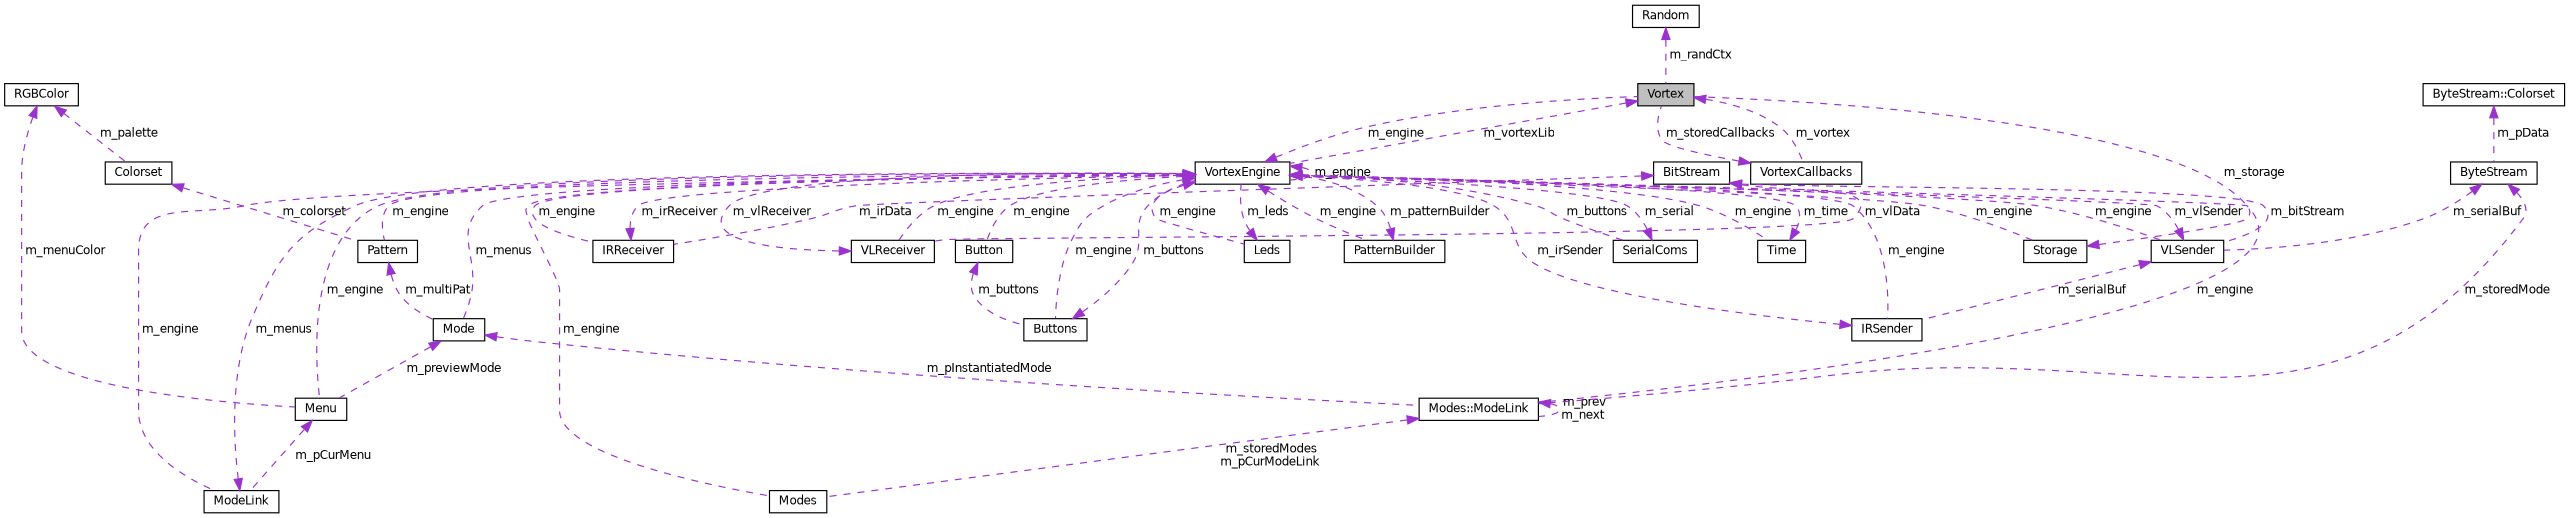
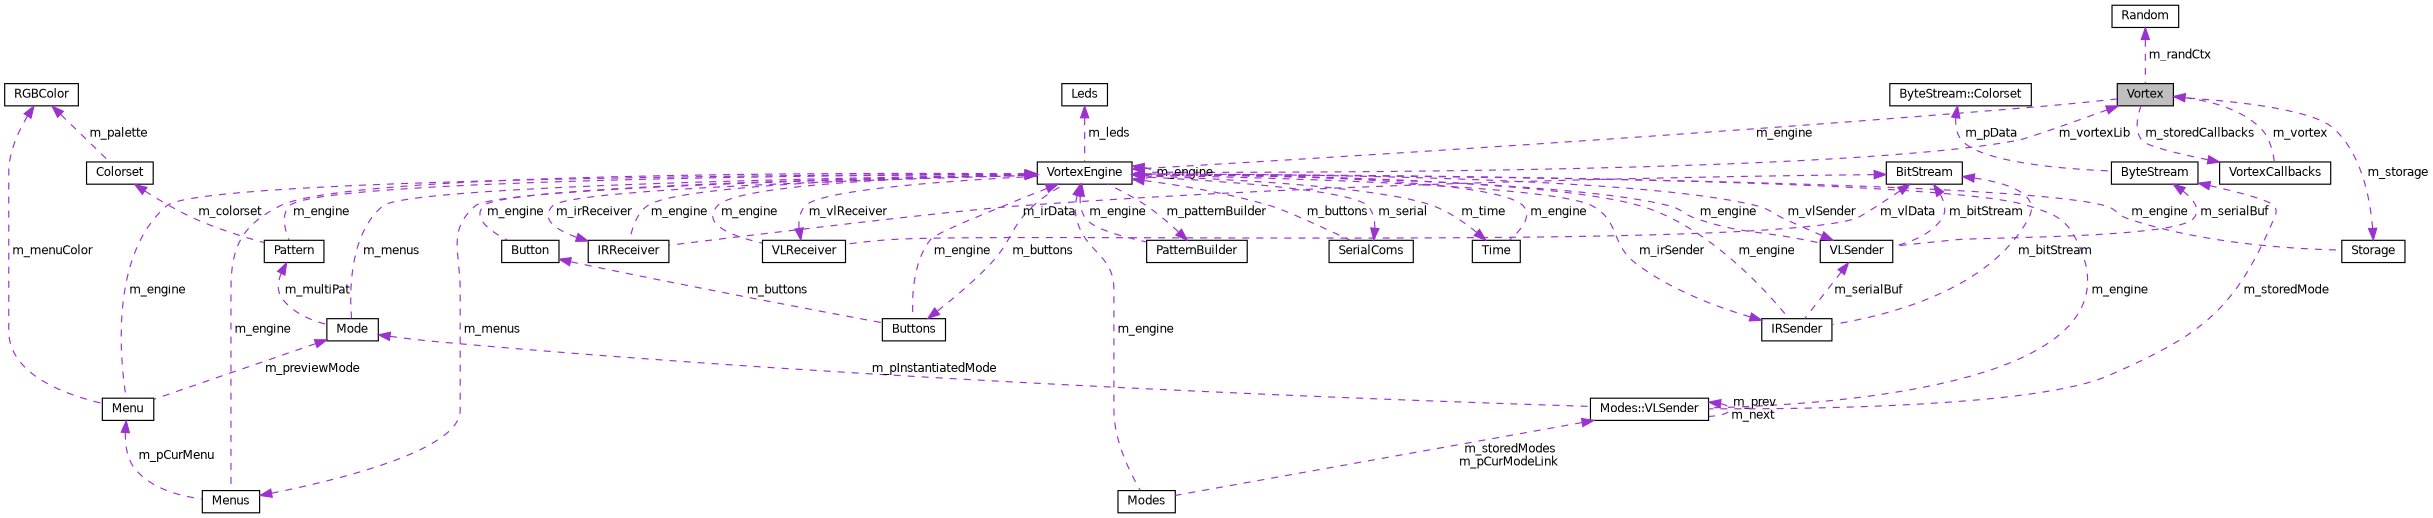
(1175, 225) -> none
none -> (1977, 273)
(1479, 409) -> (1650, 409)
(241, 502) -> (231, 502)
